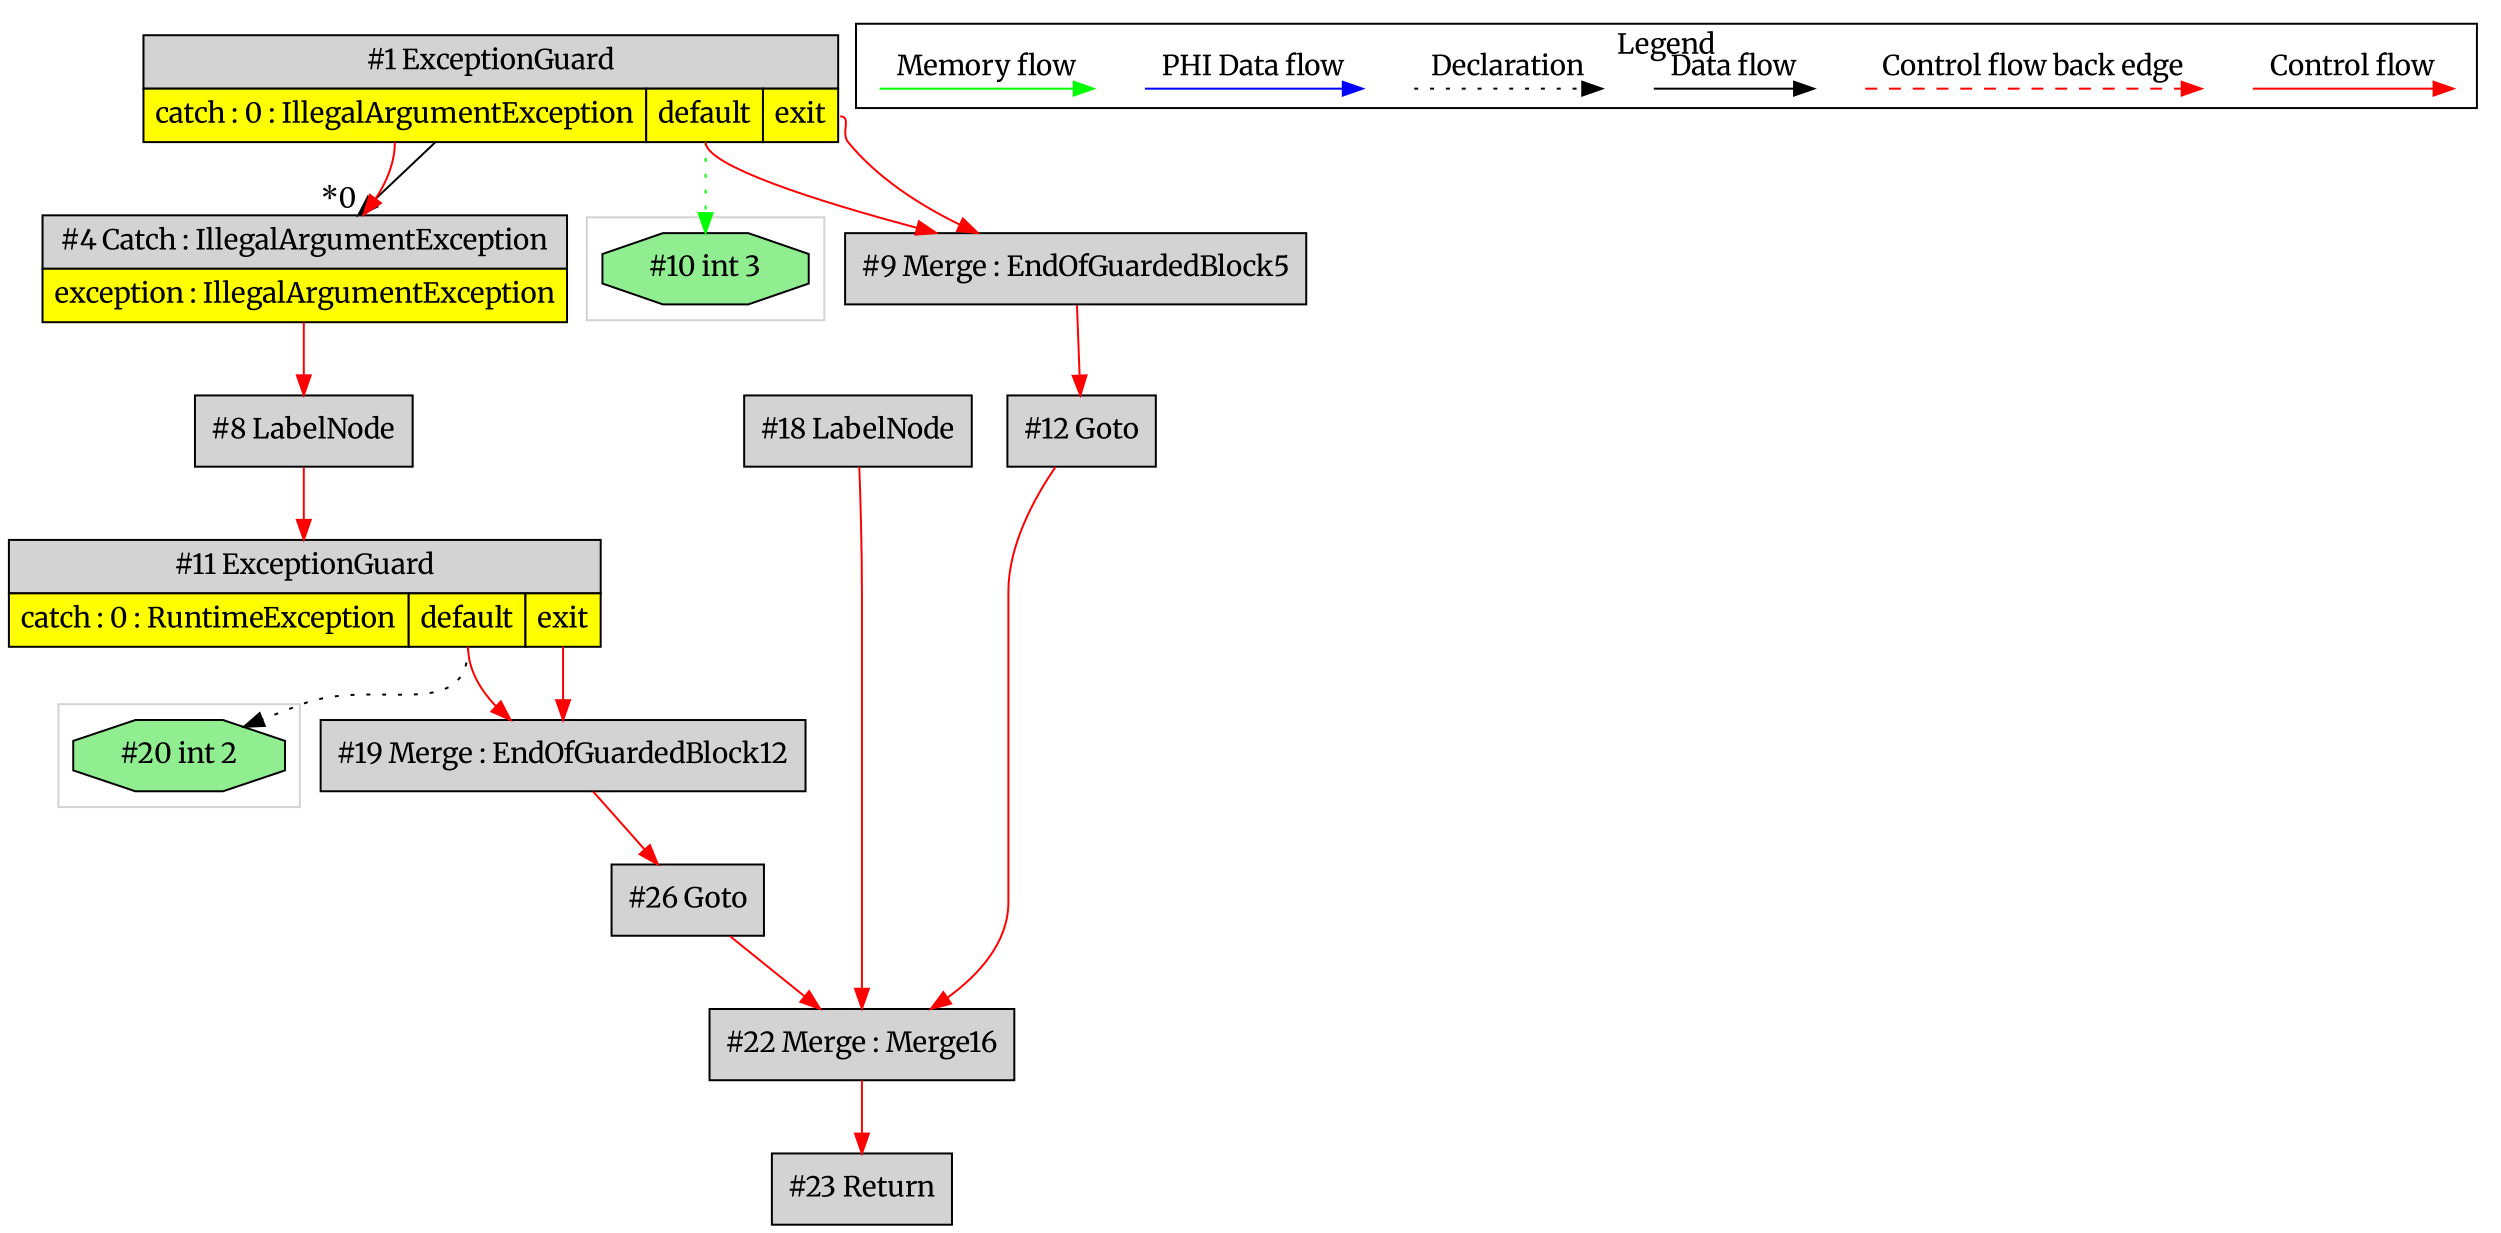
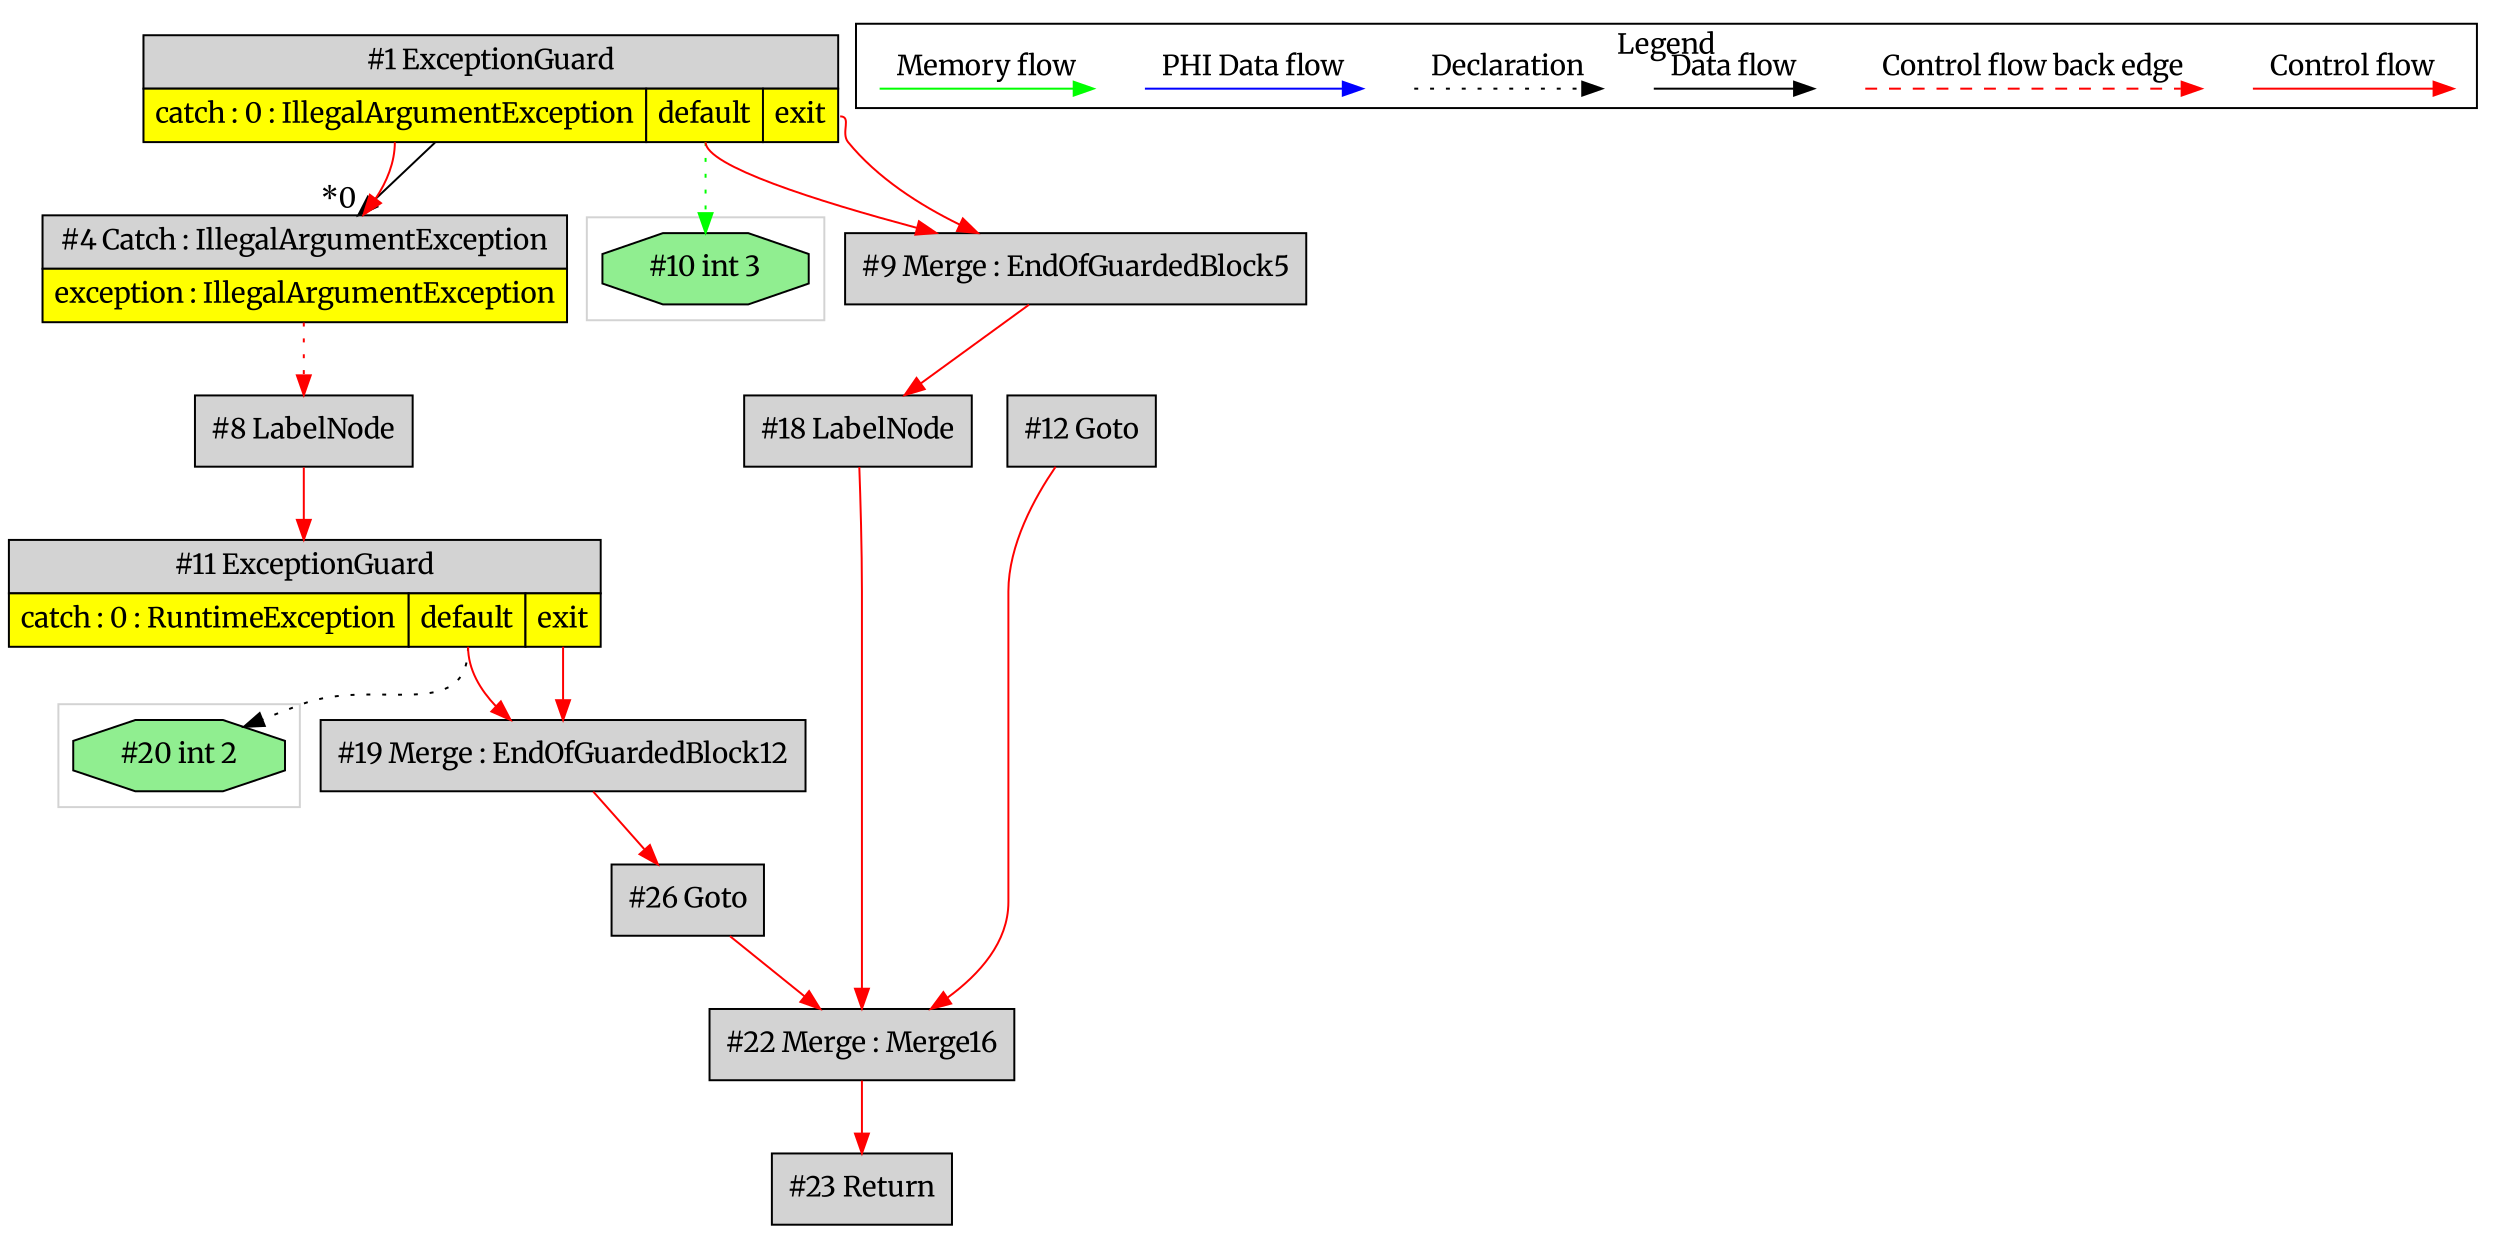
(1078, 340) -> (975, 344)
(304, 349) -> (304, 349)
